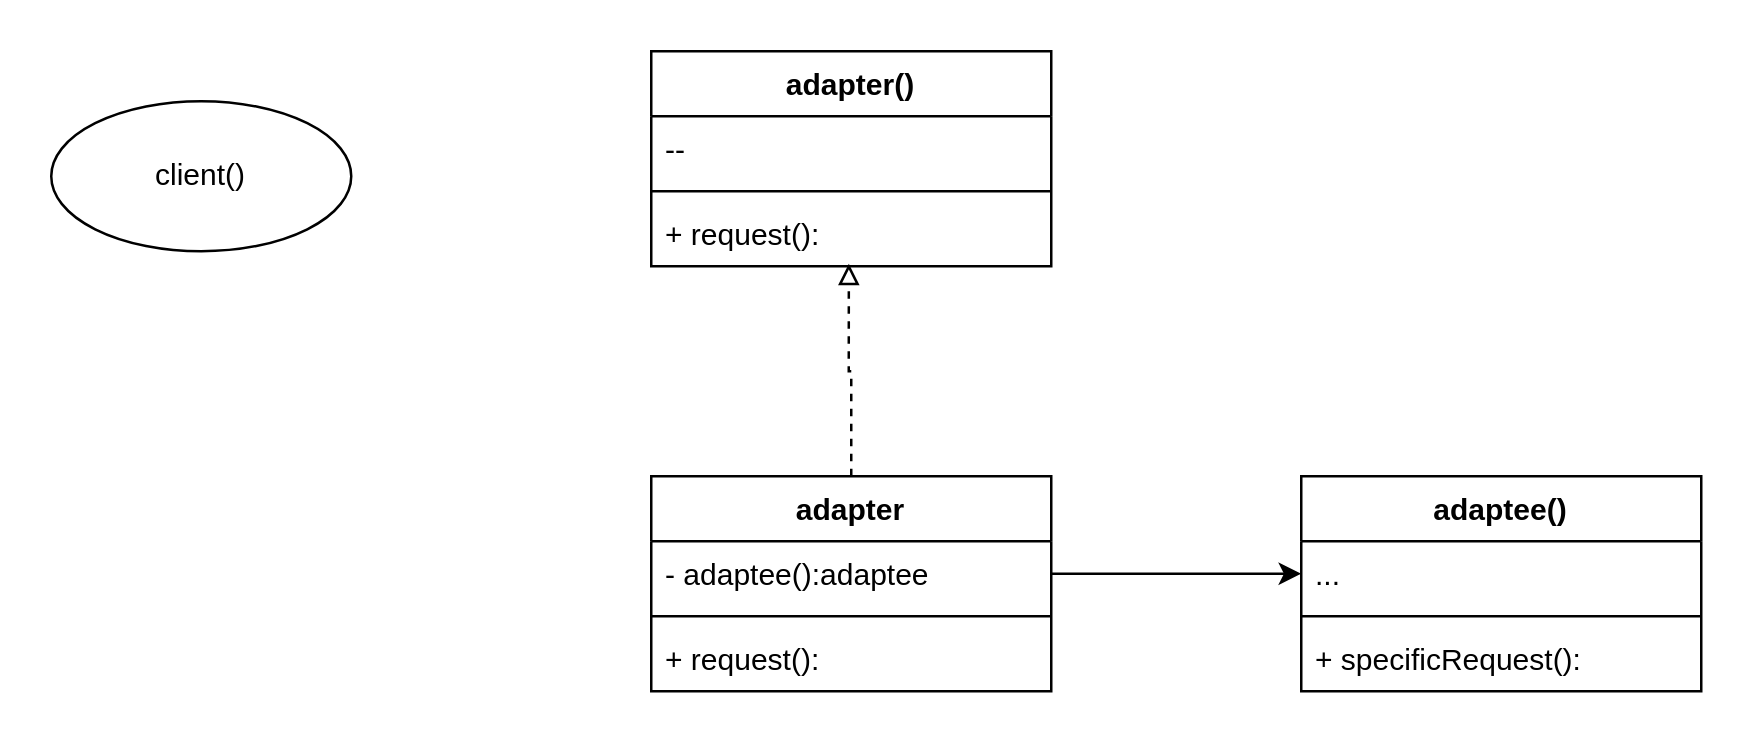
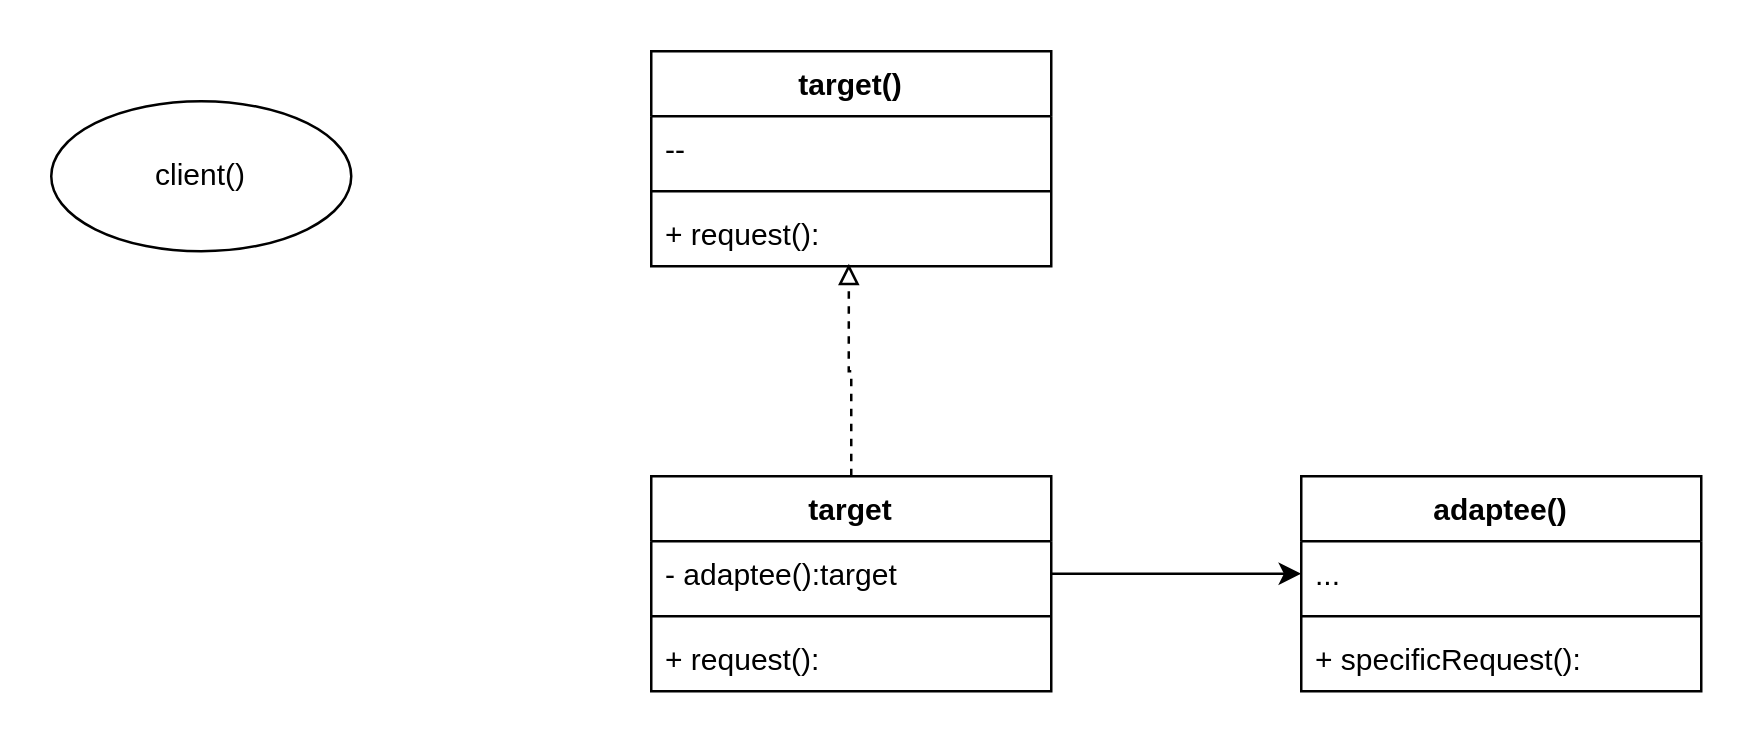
(851, 87) -> (851, 87)
(851, 512) -> (851, 512)
(818, 577) -> (810, 577)
